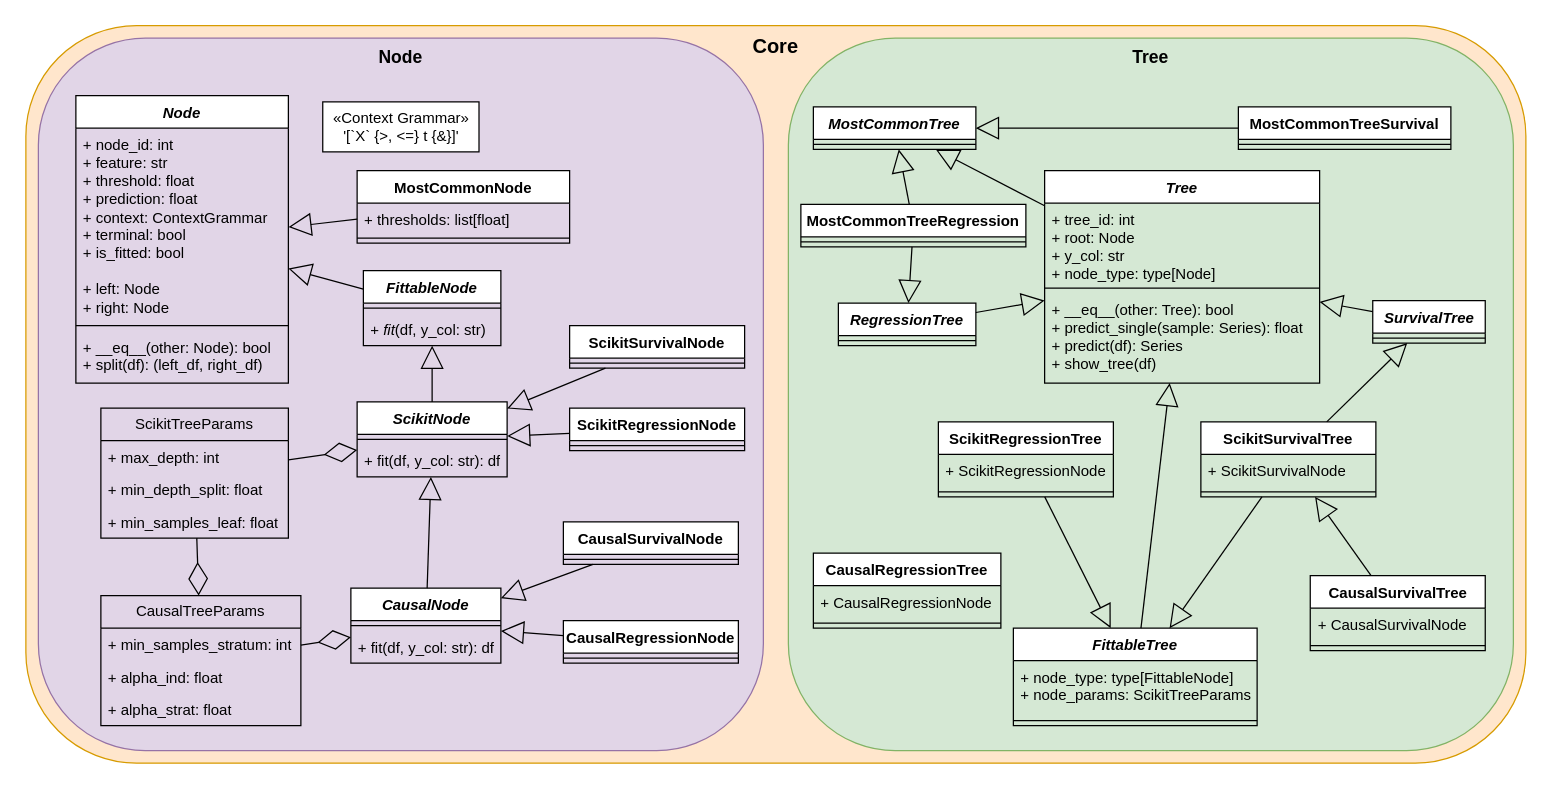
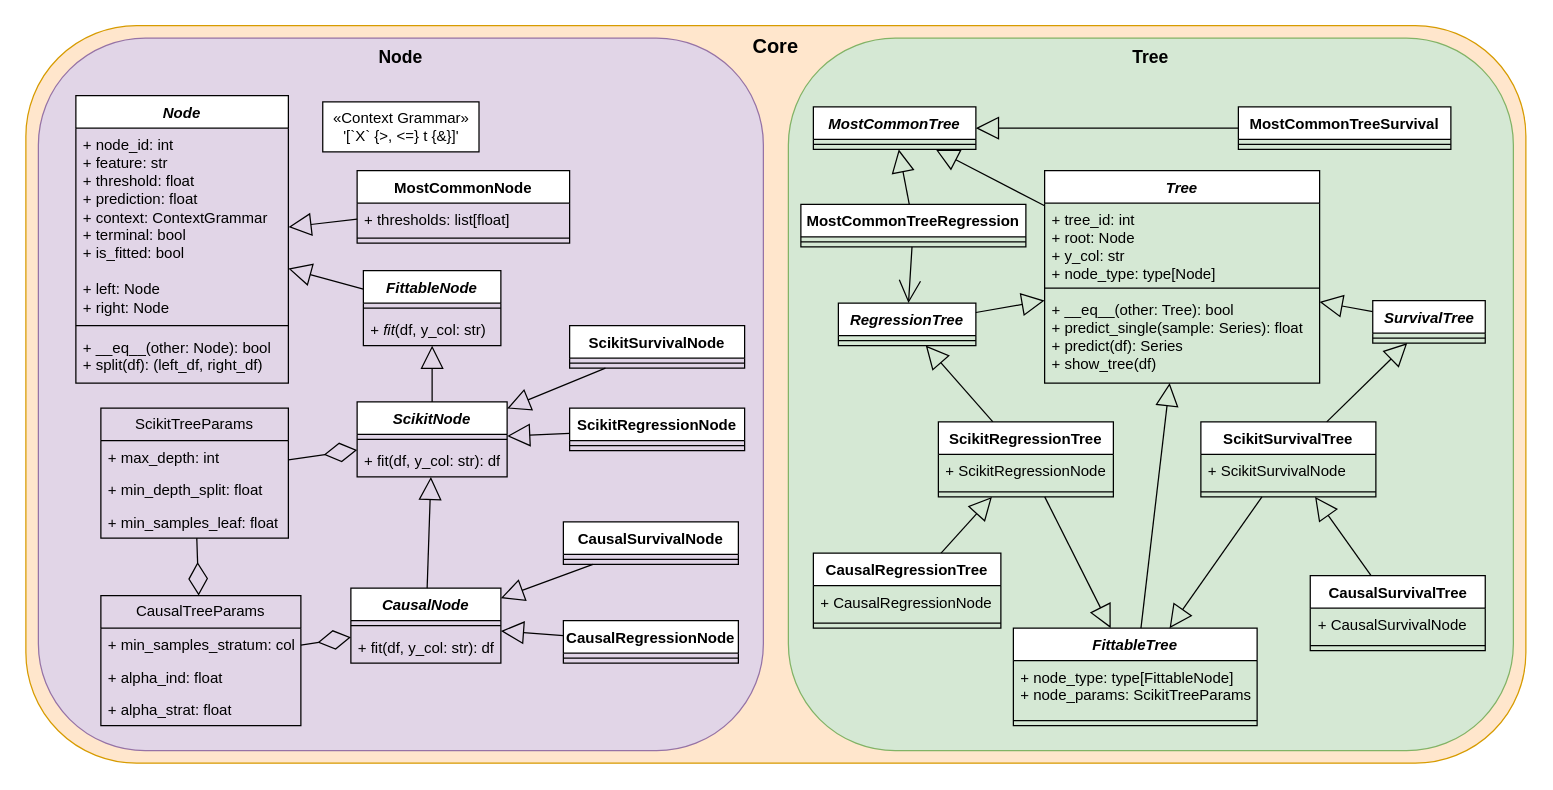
(910, 280) -> (909, 289)
none -> (967, 392)
none -> (958, 534)
(202, 655) -> (202, 655)
